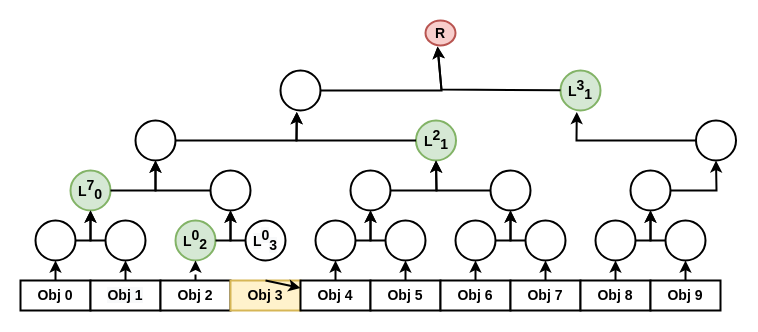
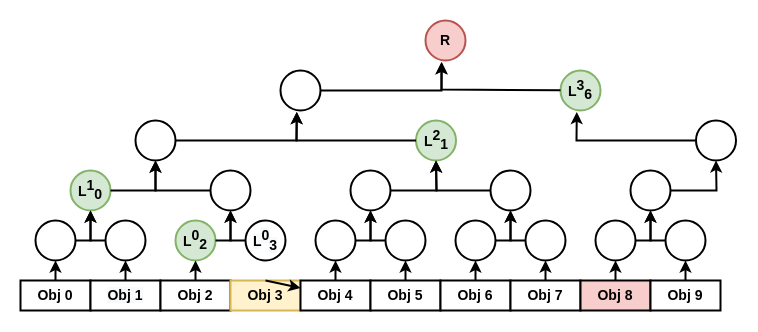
(441, 33) -> (446, 41)
(581, 91) -> (581, 91)
(91, 191) -> (91, 191)
(196, 273) -> (196, 273)
(616, 296) -> (616, 296)
